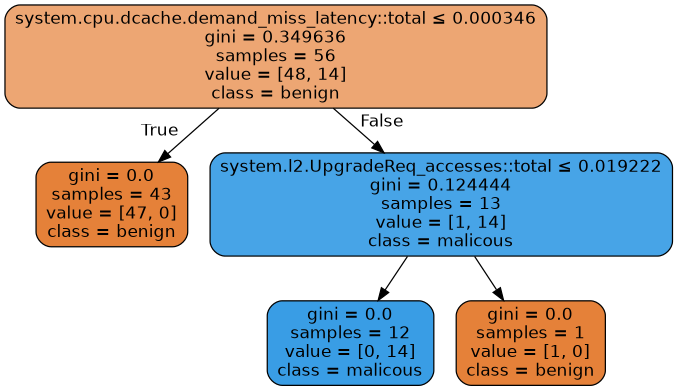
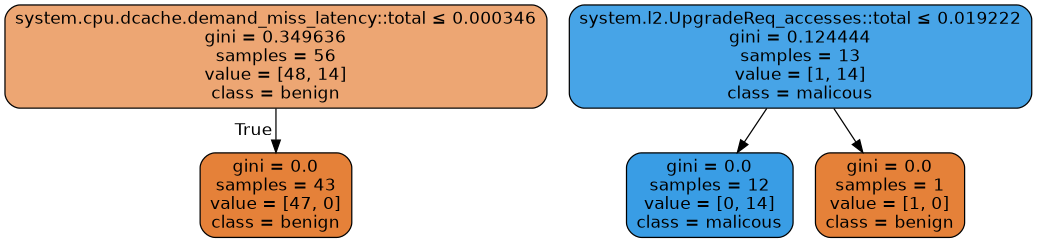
(354, 126) -> none
